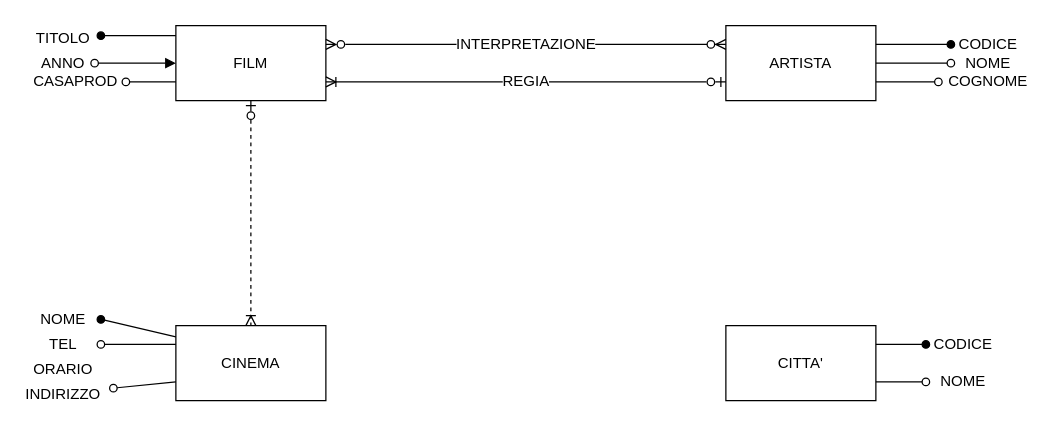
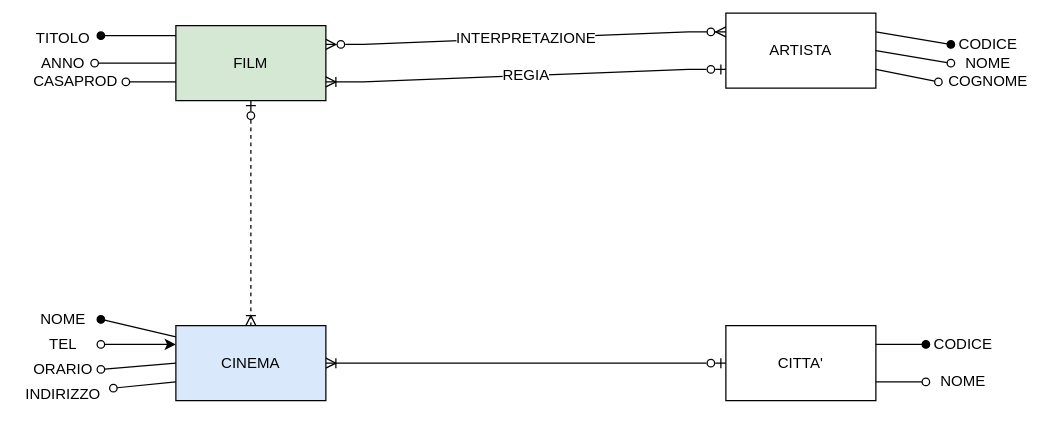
(164, 63) -> (168, 63)
(251, 63) -> (251, 63)
(801, 63) -> (801, 51)
(169, 344) -> (166, 344)
(251, 363) -> (251, 363)
none -> (516, 363)
none -> (139, 366)
